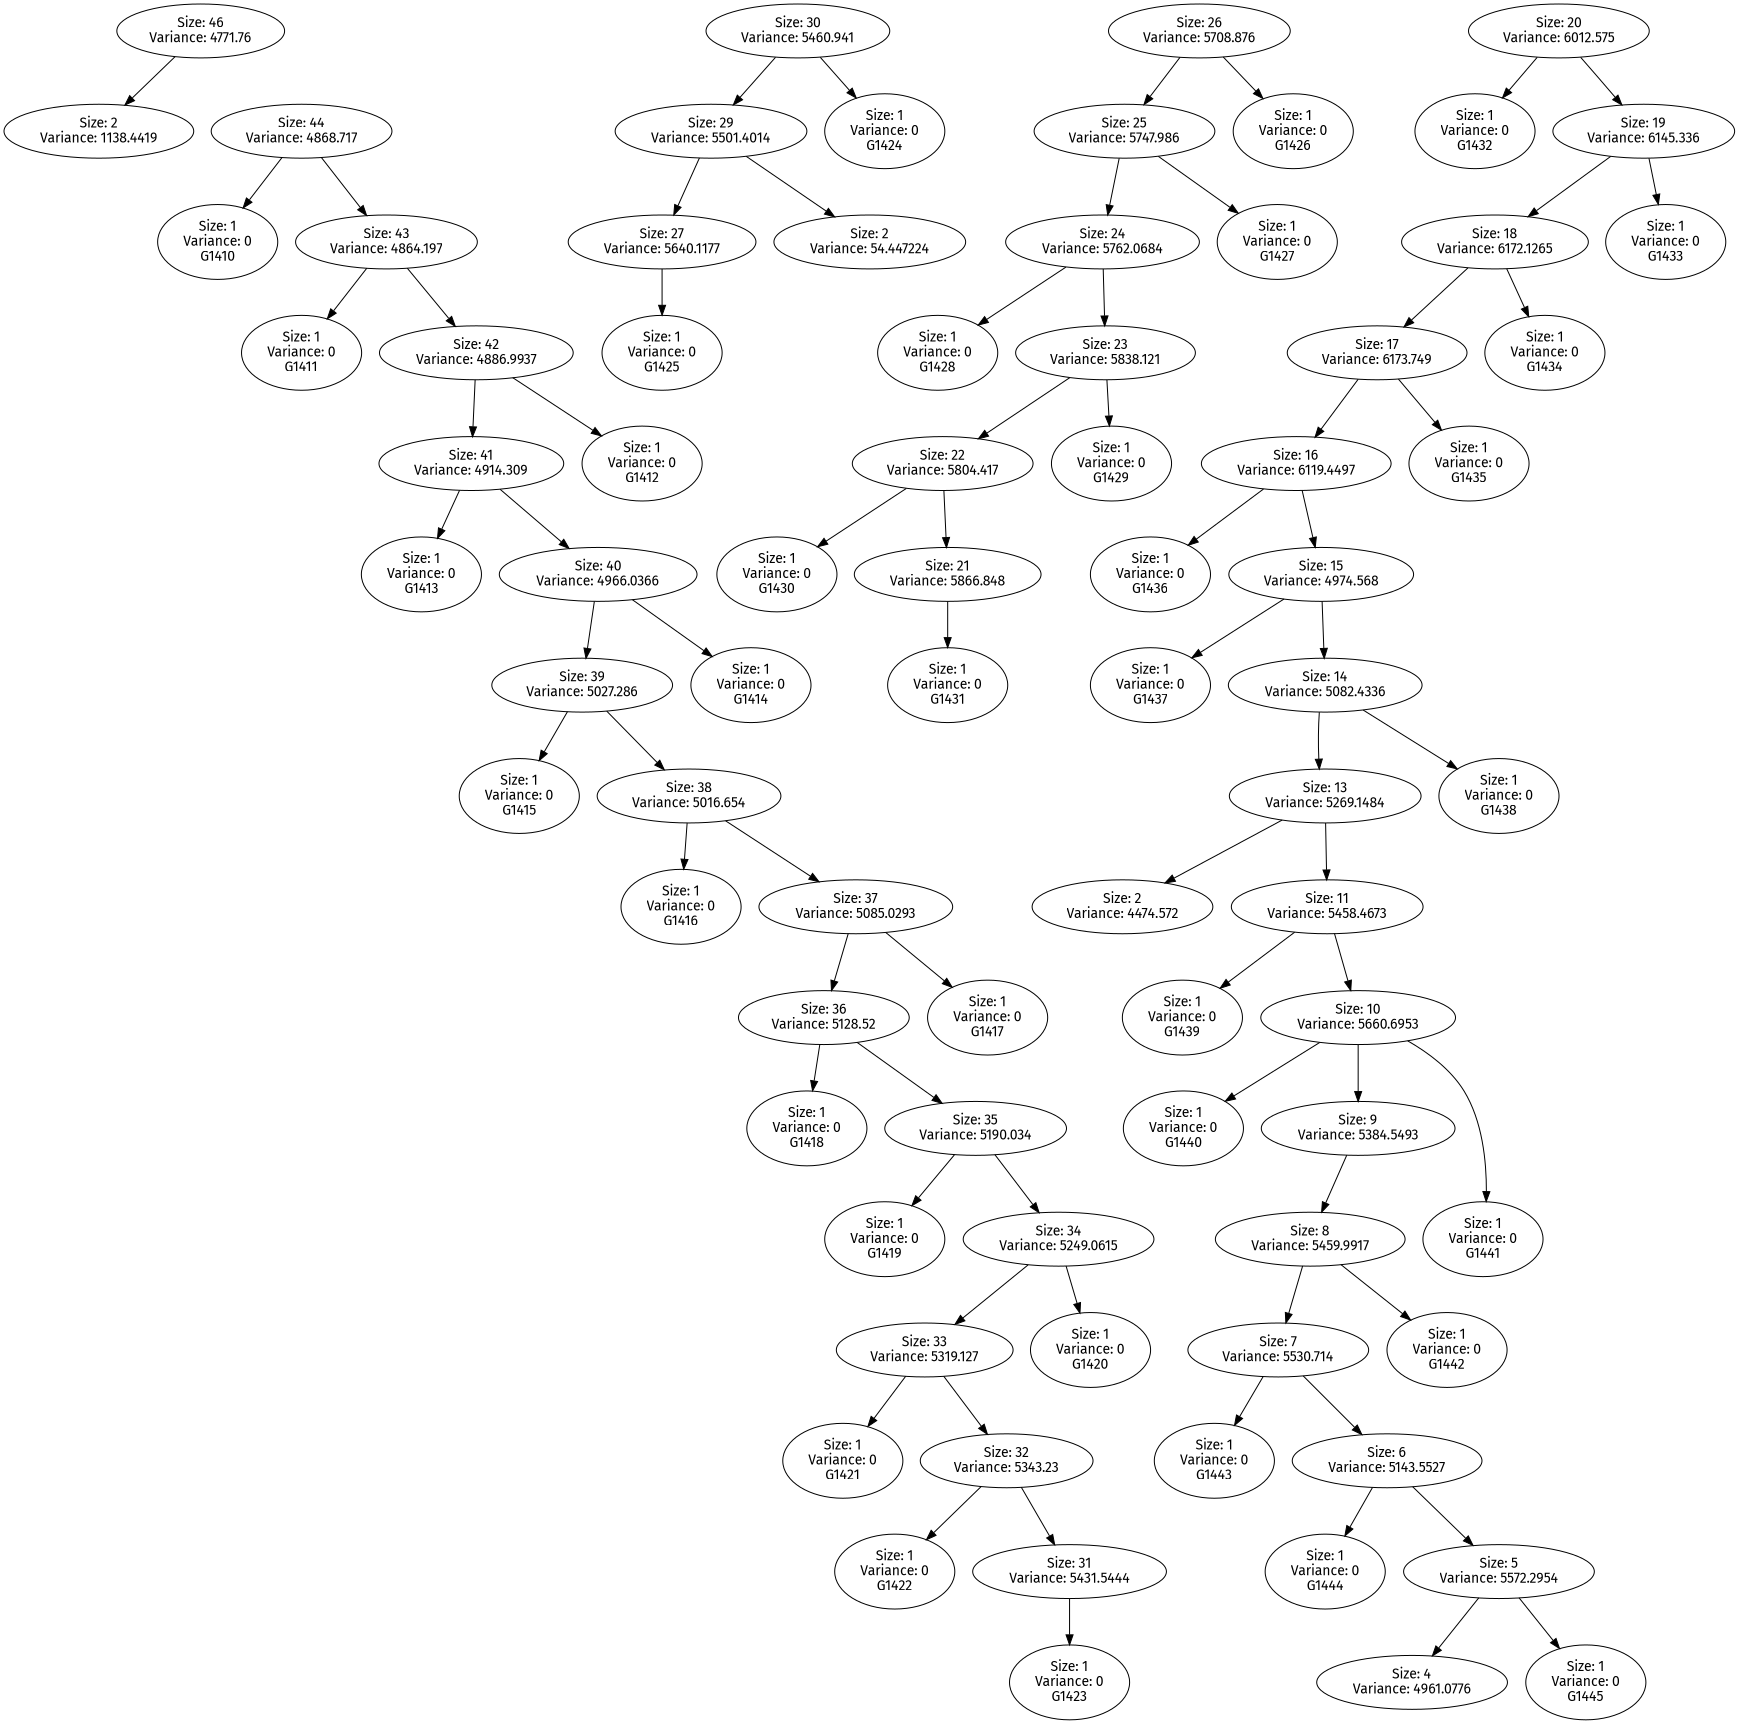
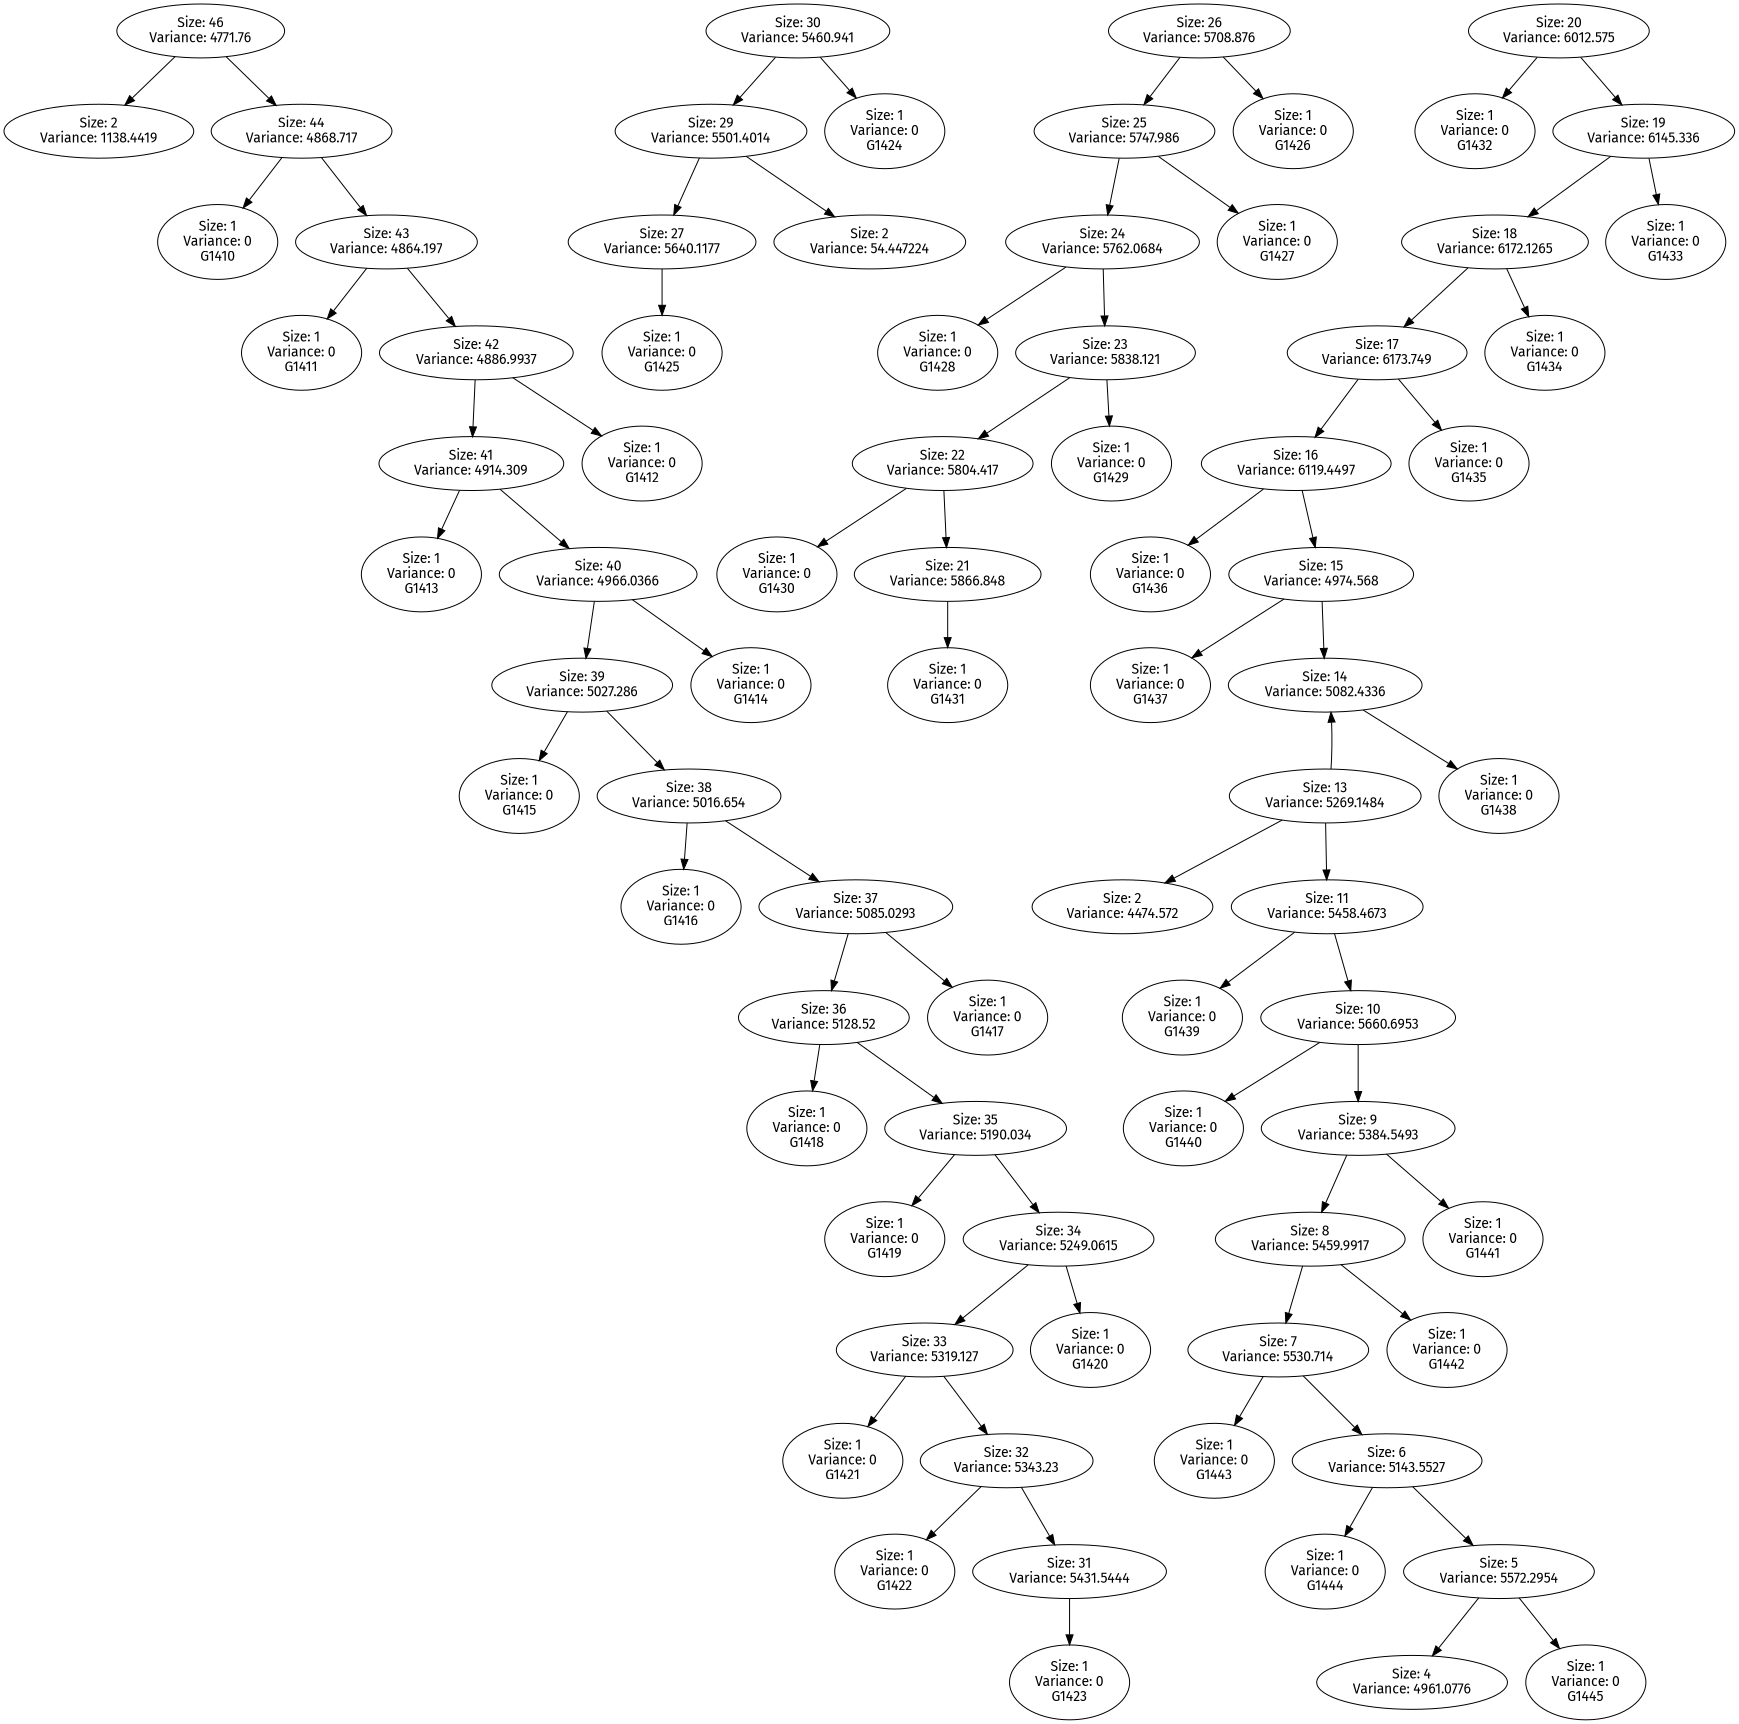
none -> (247, 77)
(1318, 736) -> (1332, 746)
(1471, 1103) -> (1413, 1178)
